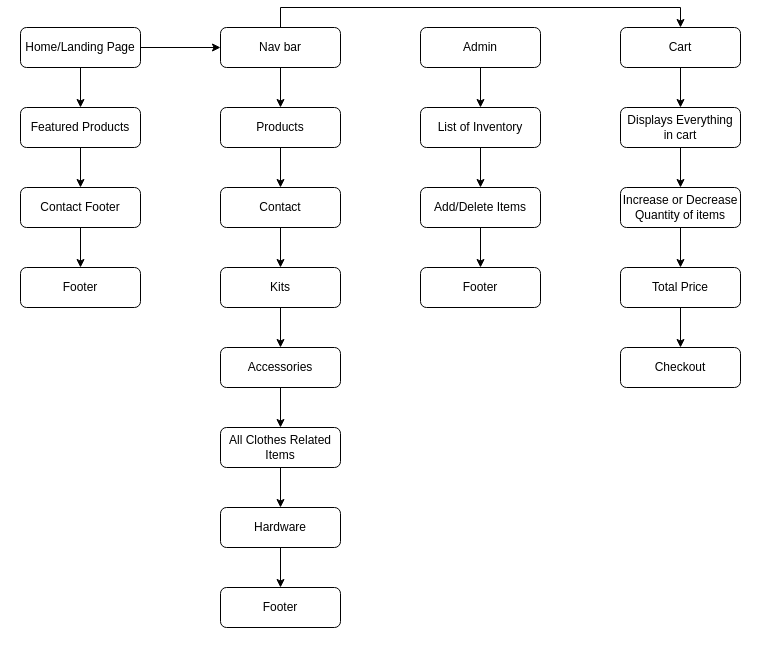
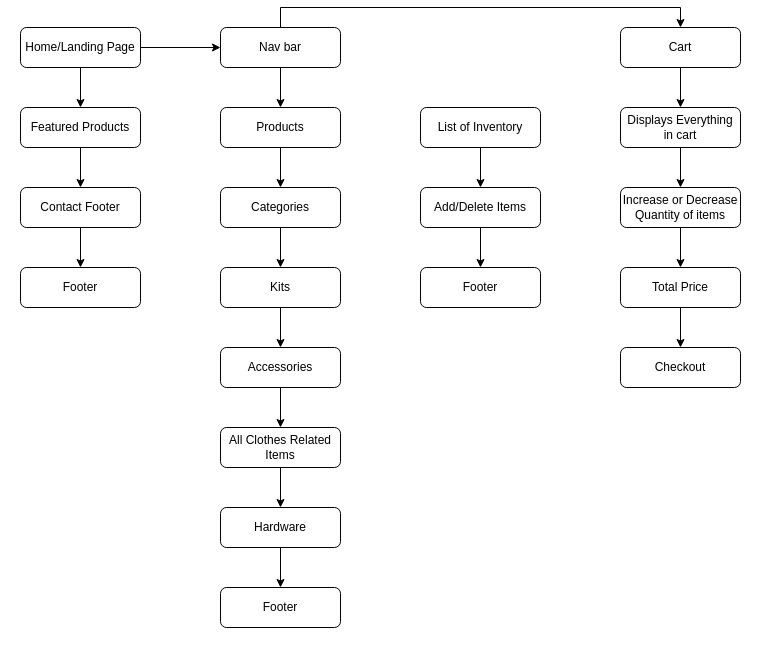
(481, 48) -> none
(481, 84) -> none
(281, 208) -> (281, 208)
